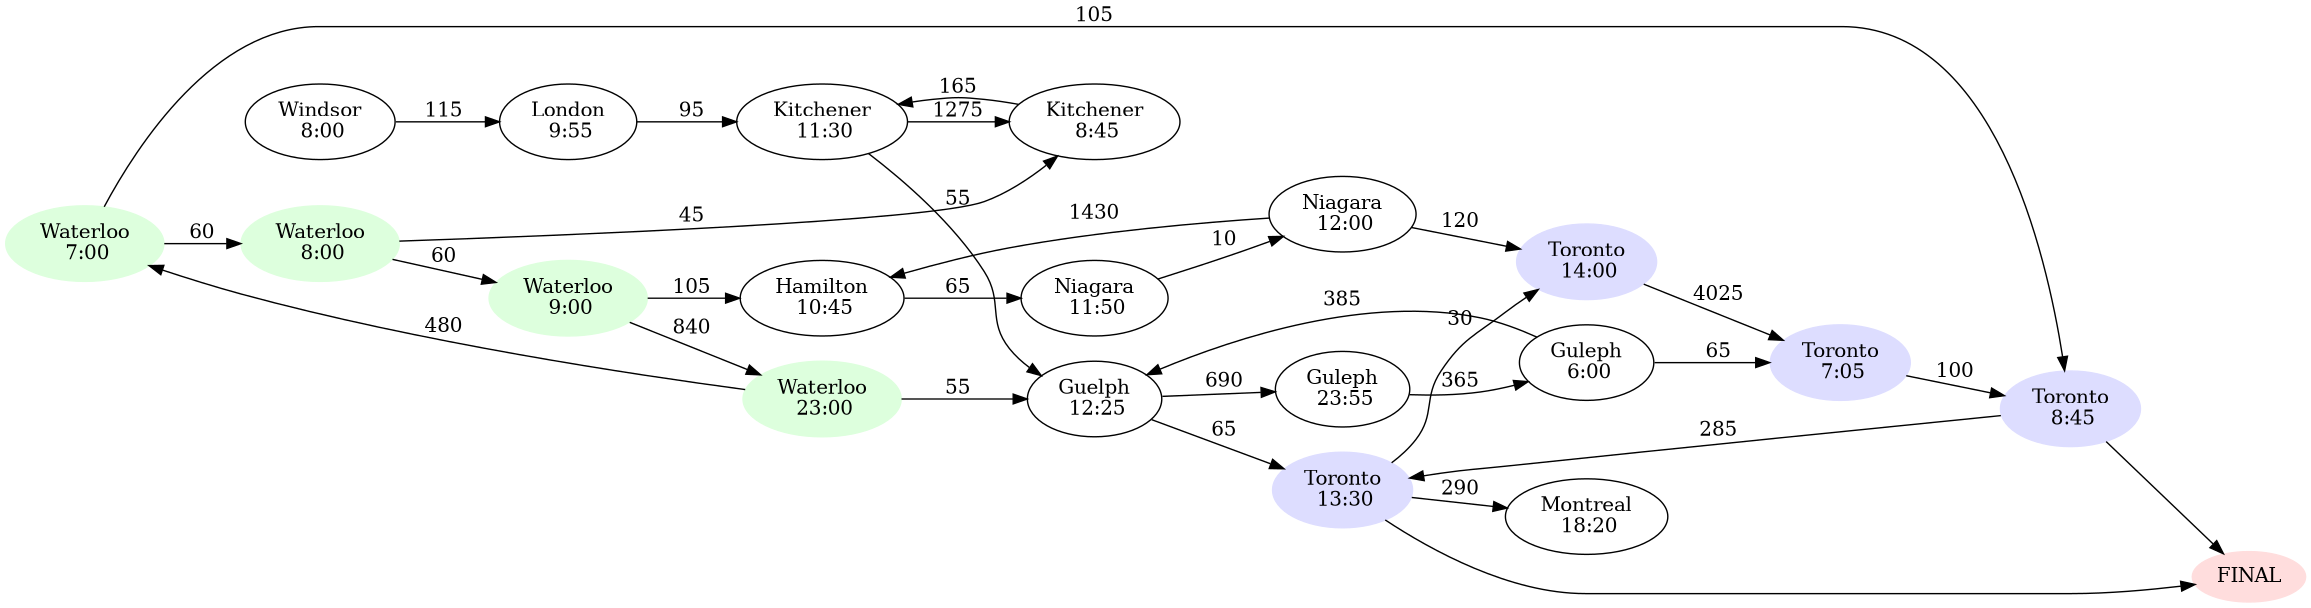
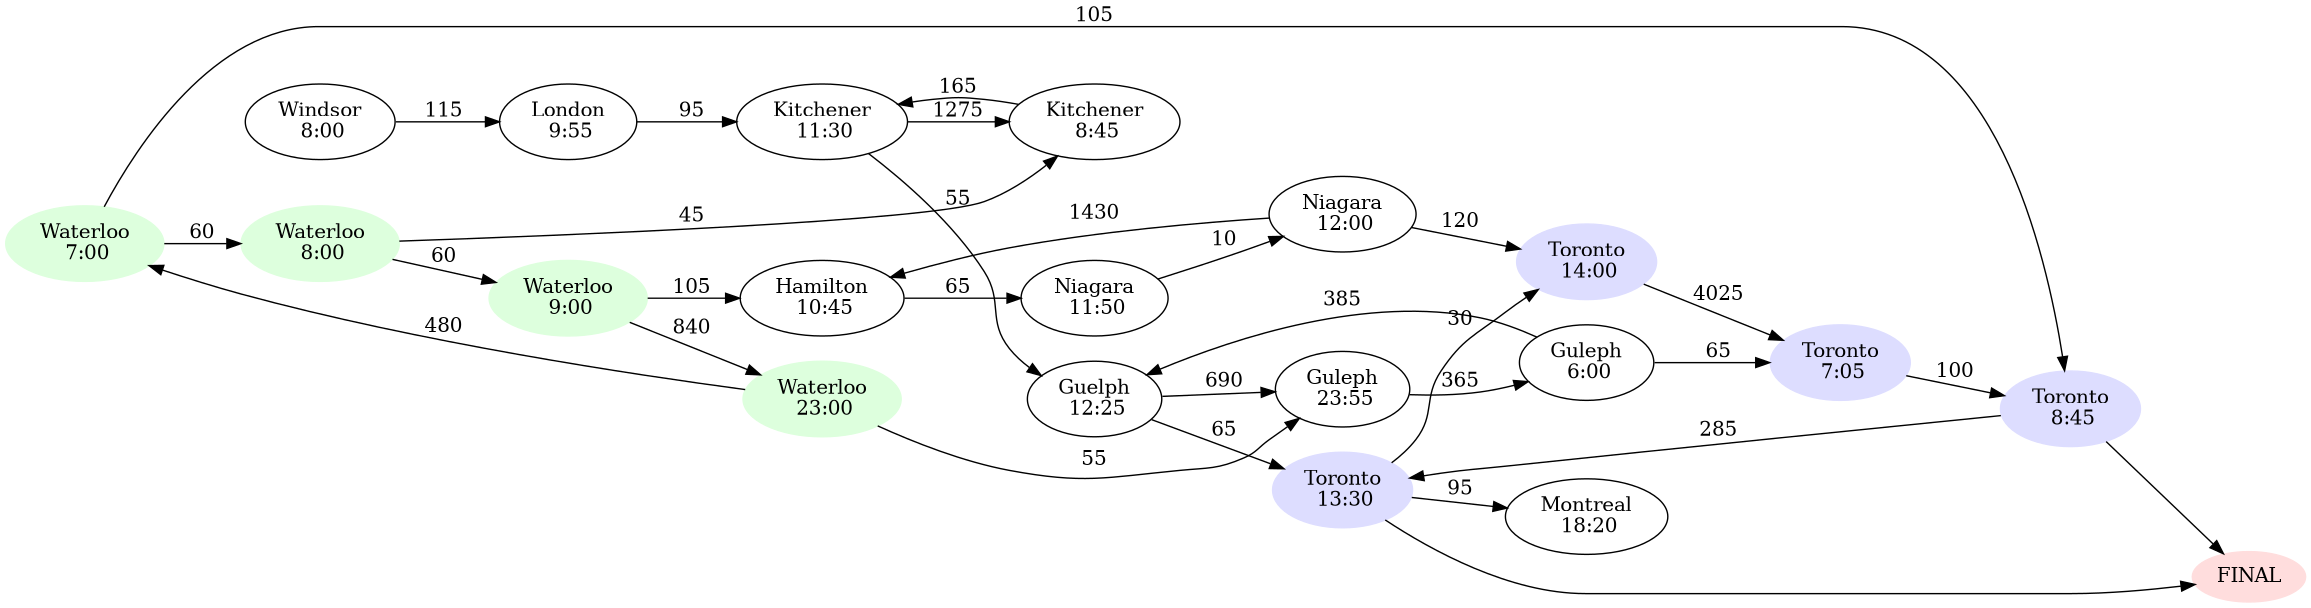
(957, 399) -> (1085, 478)
(1461, 489) -> (1461, 489)
